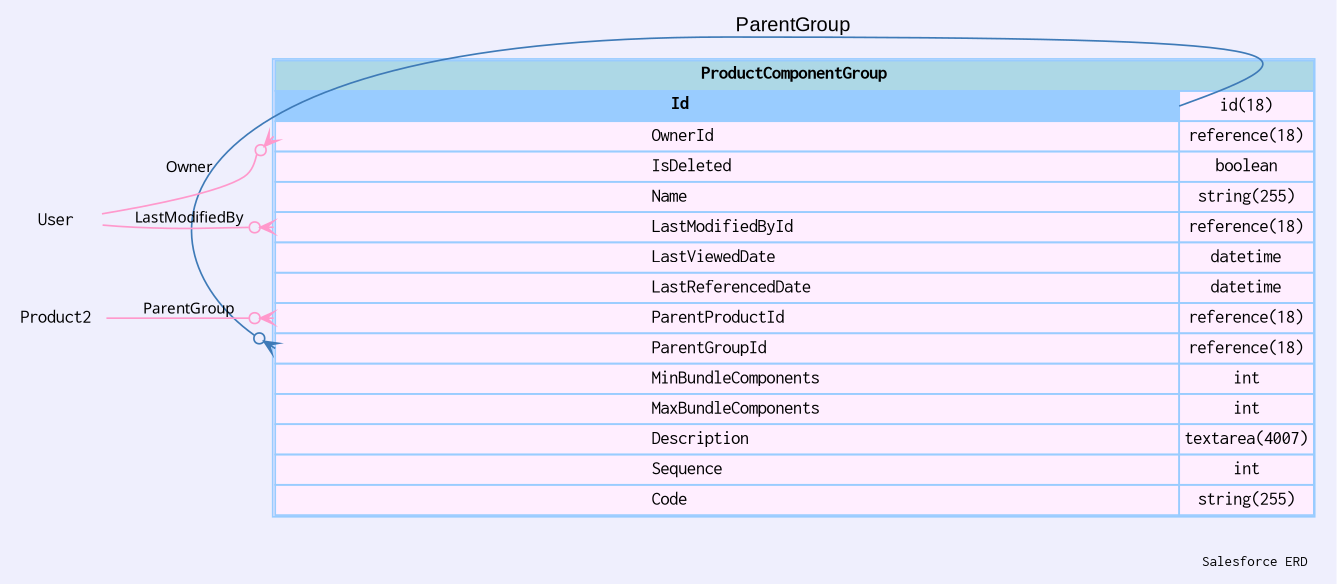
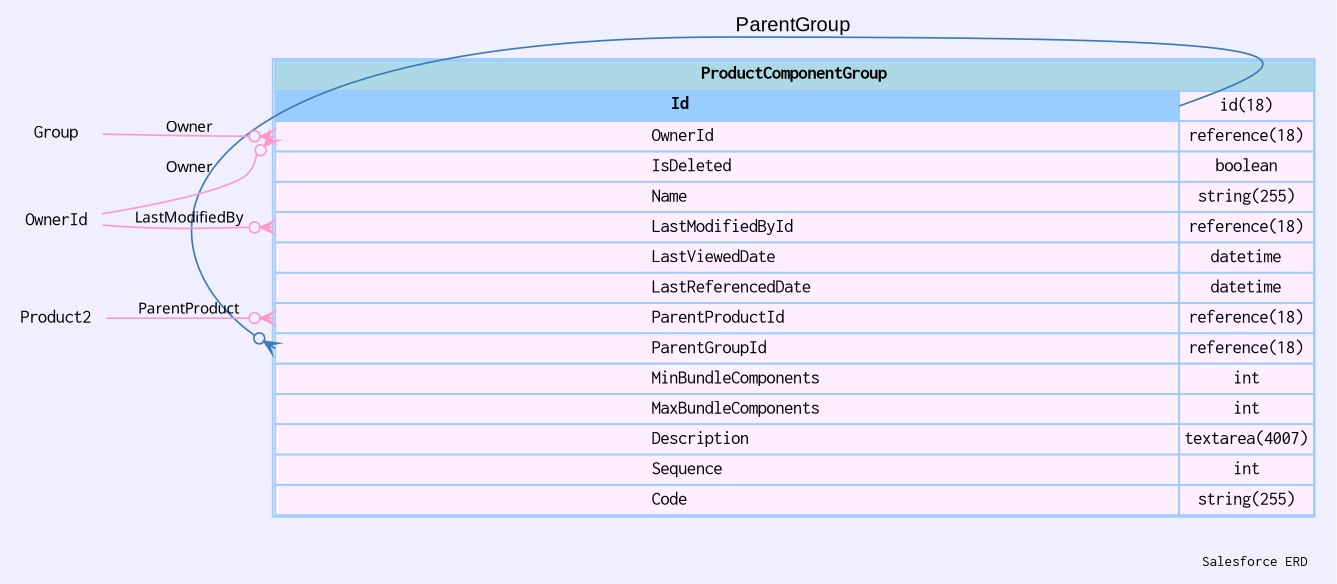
none -> (56, 133)
(56, 221) -> (56, 221)
(189, 310) -> (189, 310)
